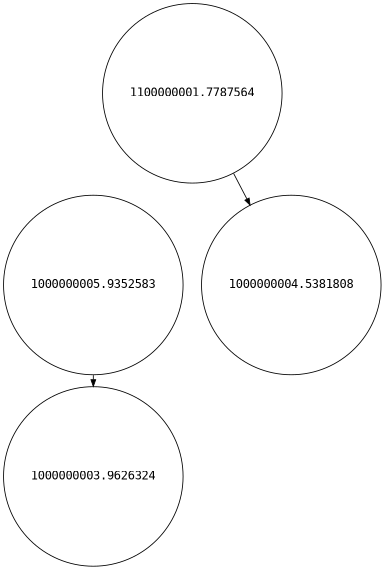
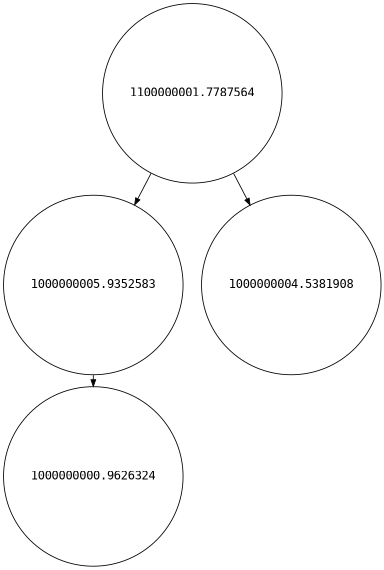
none -> (144, 186)
(291, 285) -> (291, 285)
(93, 476) -> (93, 476)
